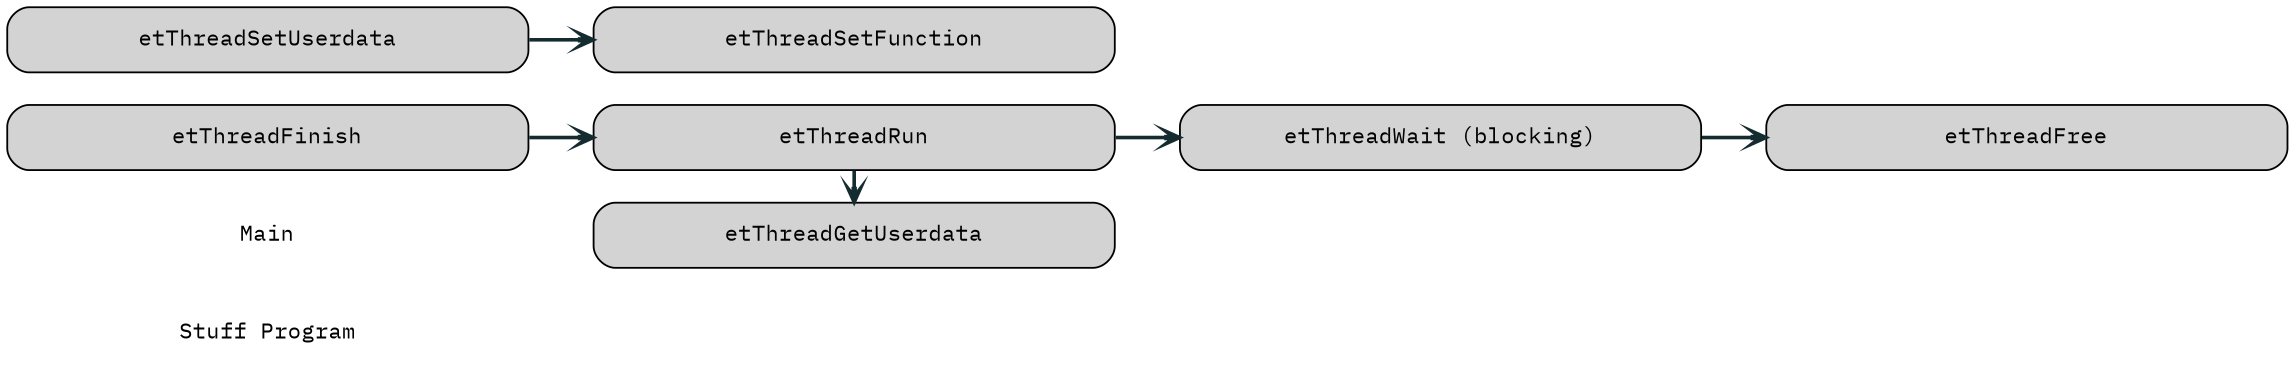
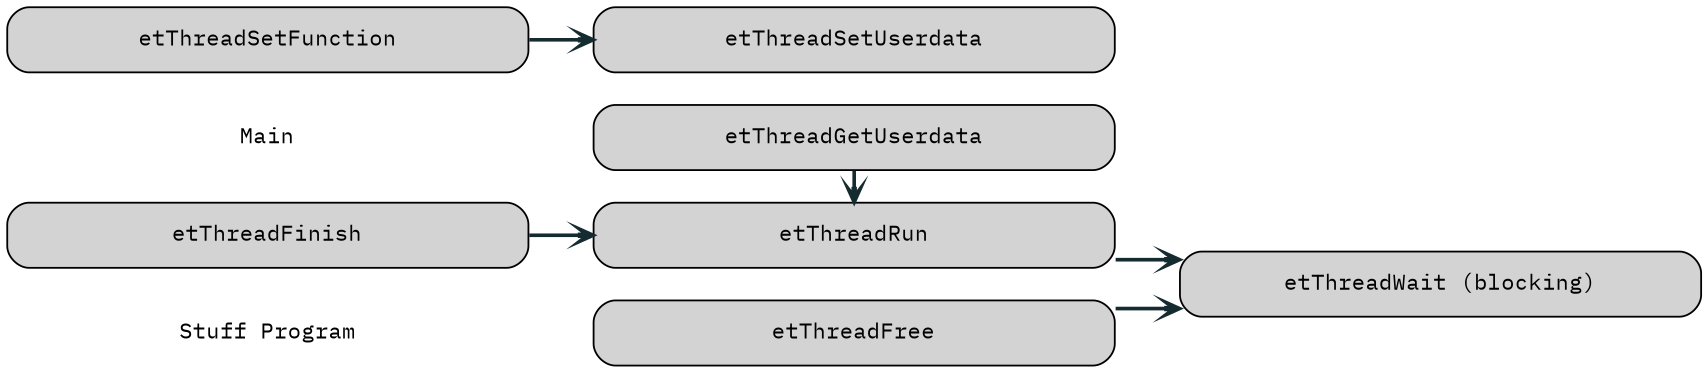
(554, 40) -> (554, 40)
(1727, 138) -> (1141, 309)
(854, 180) -> (854, 180)
